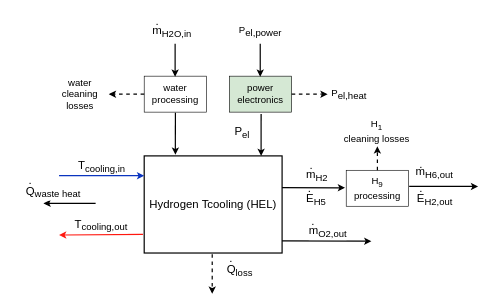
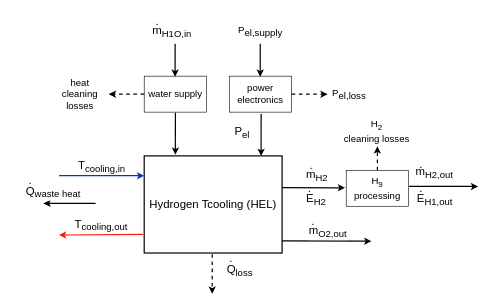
(172, 31) -> (172, 31)
(261, 31) -> (261, 31)
(80, 89) -> (80, 89)
(176, 94) -> (176, 94)
(261, 94) -> (261, 94)
(350, 94) -> (350, 94)
(377, 131) -> (377, 131)
(437, 173) -> (437, 173)
(317, 200) -> (317, 200)
(435, 200) -> (435, 200)
